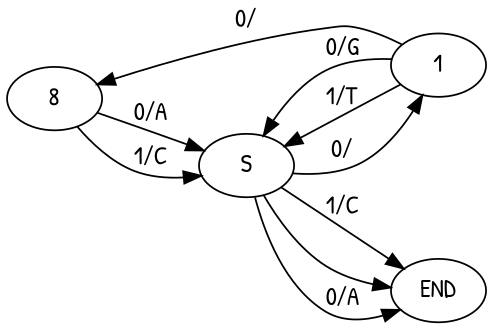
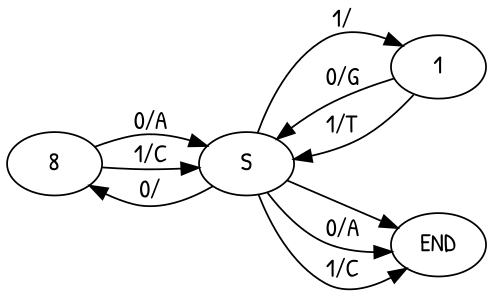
(258, 40) -> (160, 205)
(343, 151) -> (343, 20)
